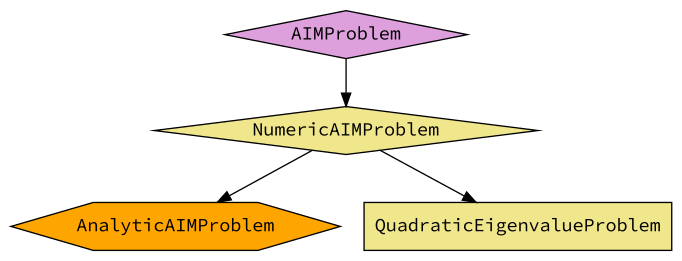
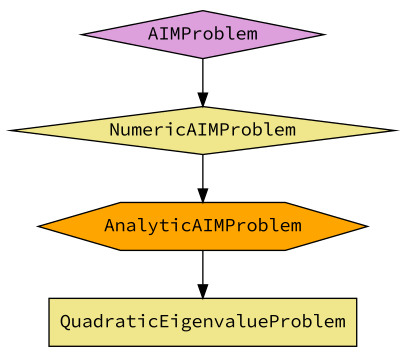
(422, 173) -> (203, 268)
